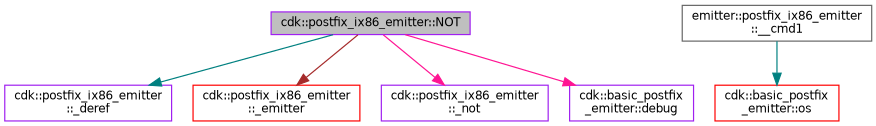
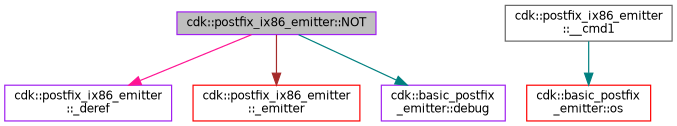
(777, 23) -> (589, 23)
(247, 58) -> (196, 58)
(484, 58) -> (348, 57)
(465, 103) -> none
